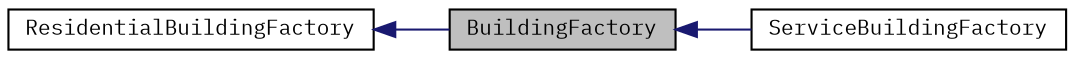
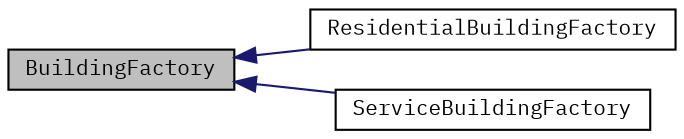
(423, 30) -> (283, 52)
